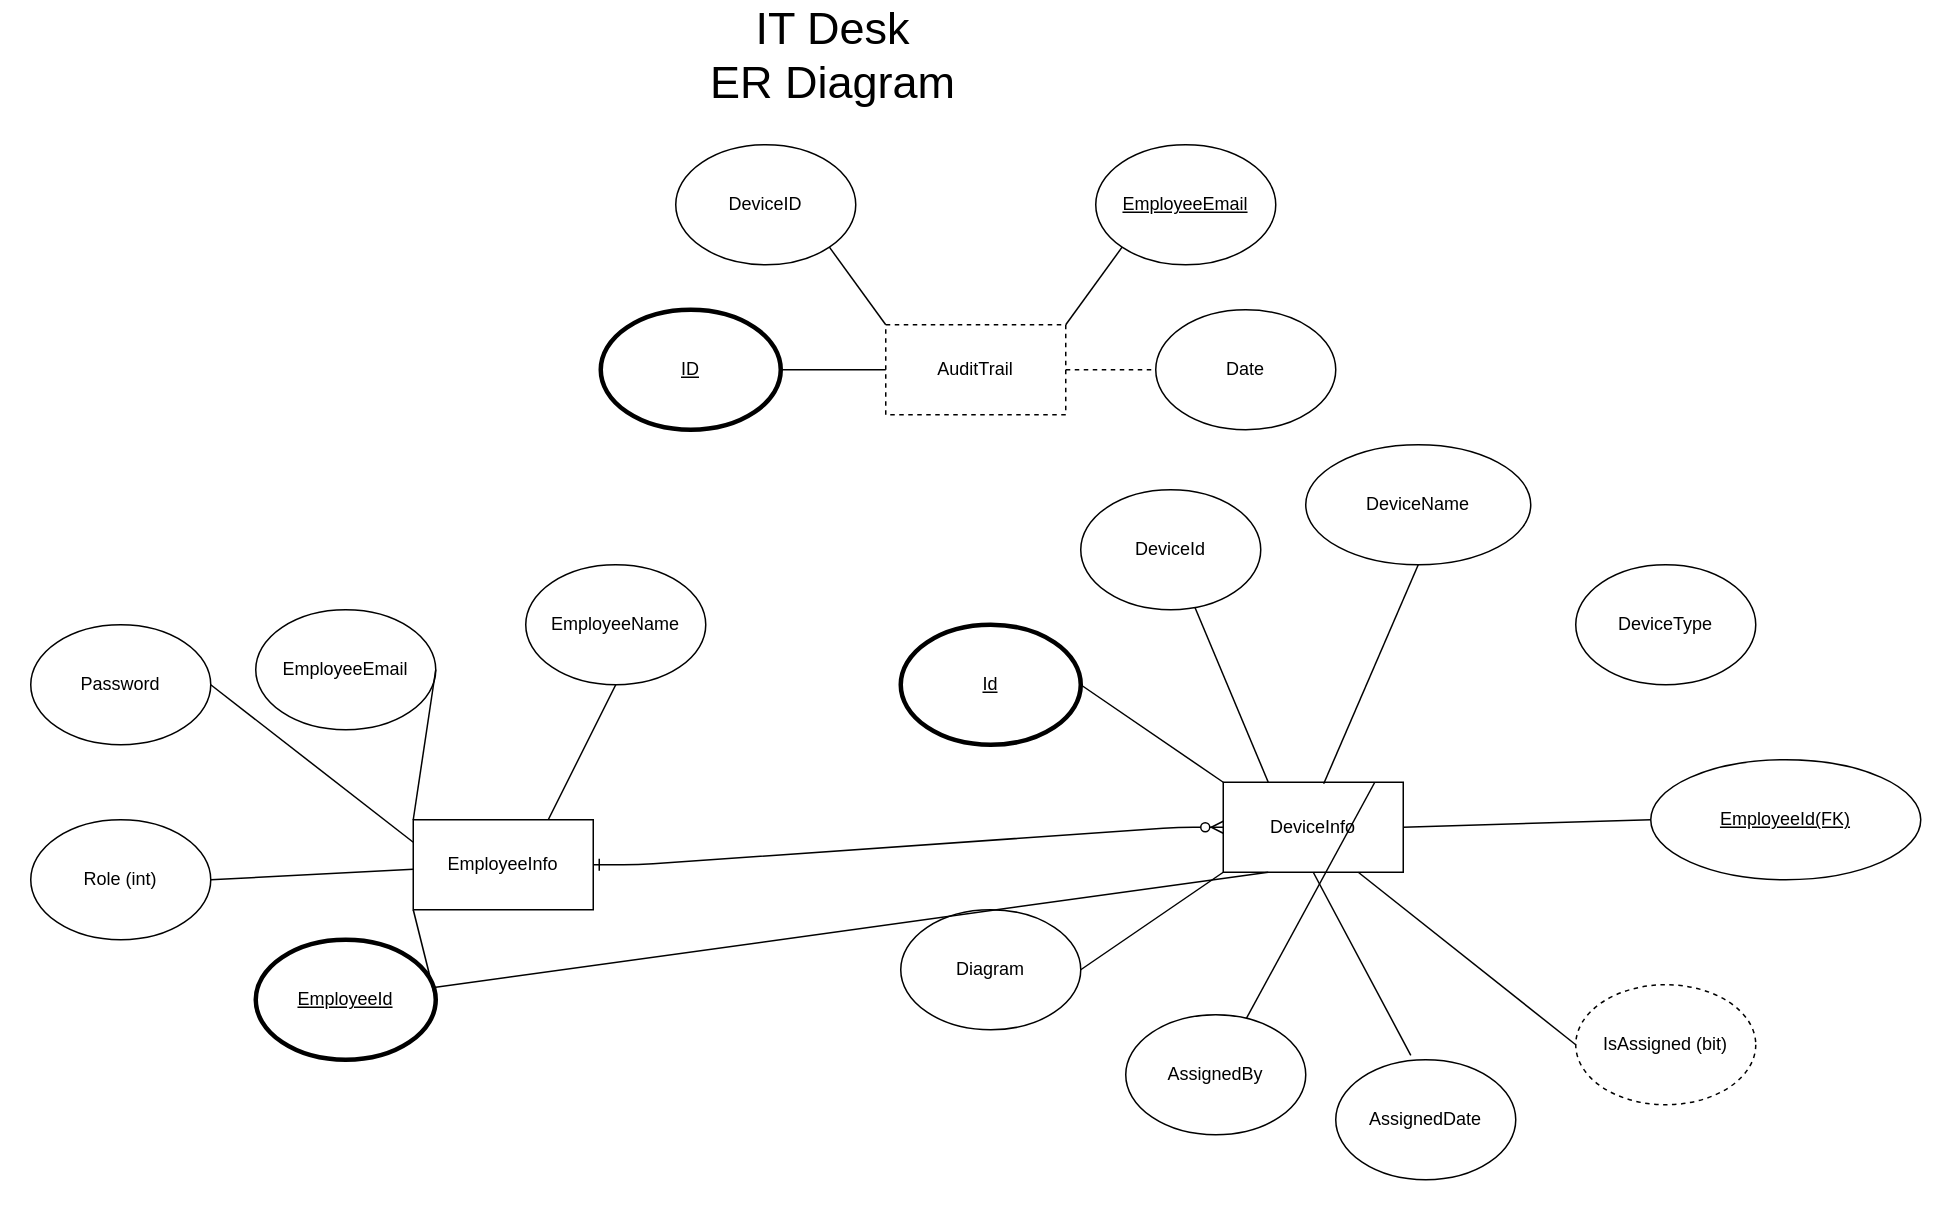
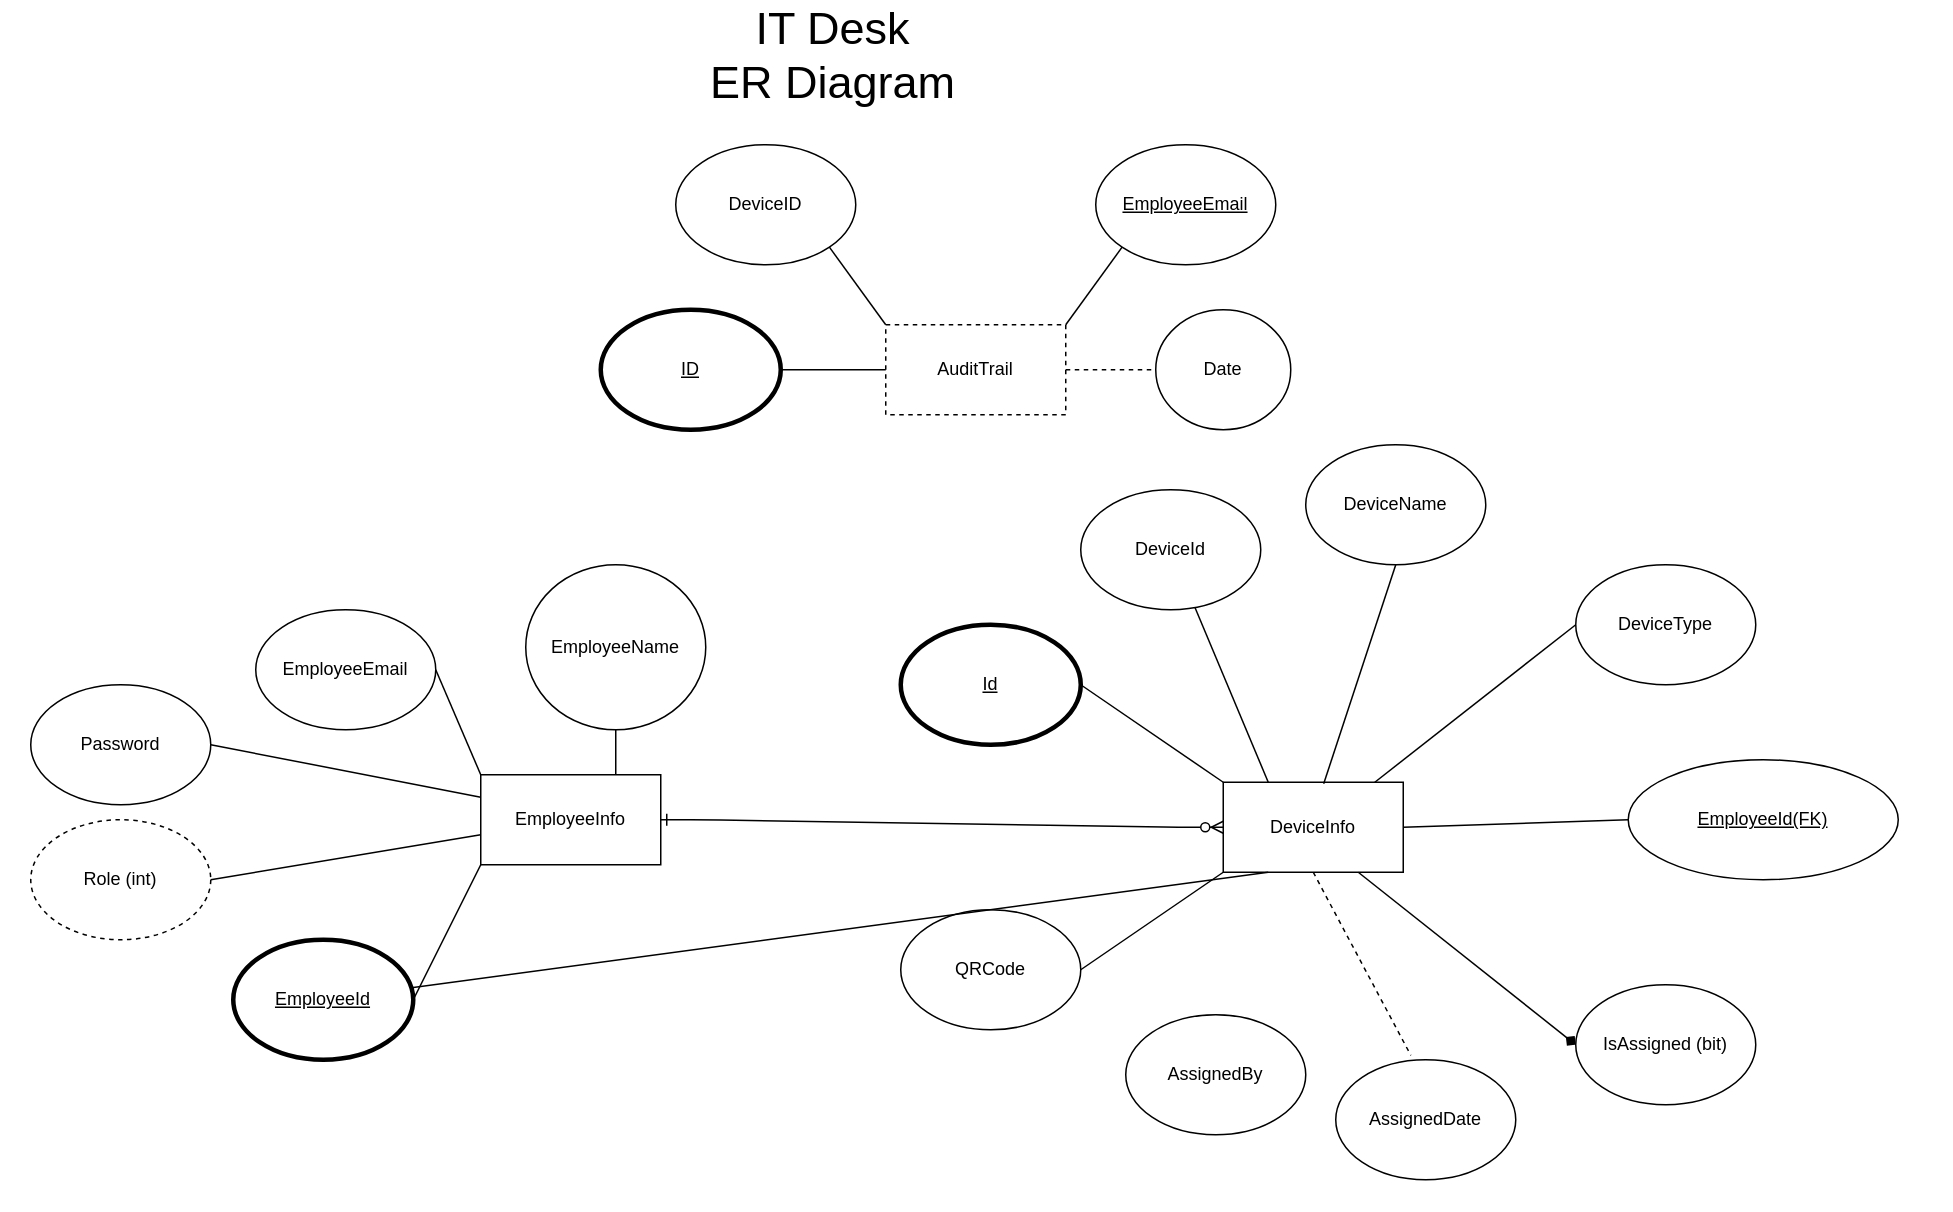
(1246, 370) -> (1223, 370)
(1418, 505) -> (1396, 505)
(616, 625) -> (616, 647)
(121, 685) -> (121, 745)
(1786, 820) -> (1763, 820)
(503, 865) -> (571, 820)
(121, 880) -> (121, 880)
(1311, 900) -> (1475, 704)
(1362, 964) -> (1362, 964)
(991, 970) -> (991, 970)
(346, 1000) -> (323, 1000)
(1570, 1040) -> (1565, 1036)
(1666, 1045) -> (1666, 1045)
